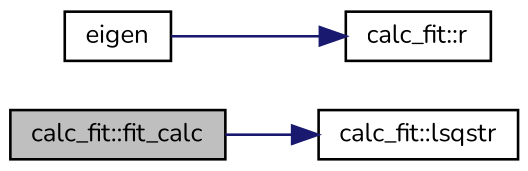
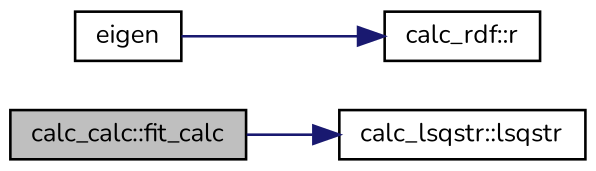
(418, 36) -> (462, 36)
(118, 135) -> (128, 135)
(418, 135) -> (462, 135)
